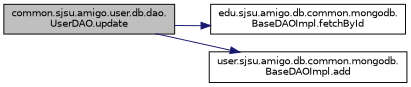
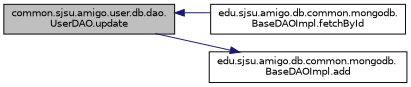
(188, 26) -> (198, 13)
(308, 67) -> (308, 67)
